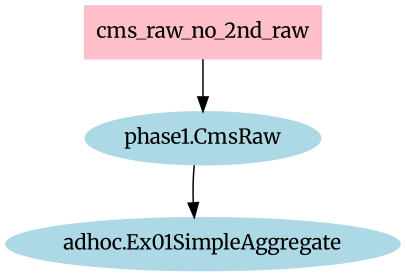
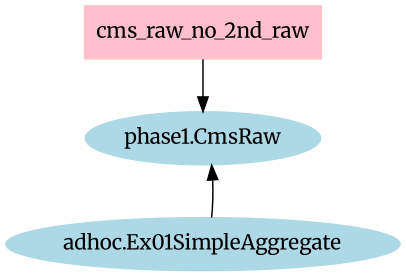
(193, 184) -> (213, 199)
